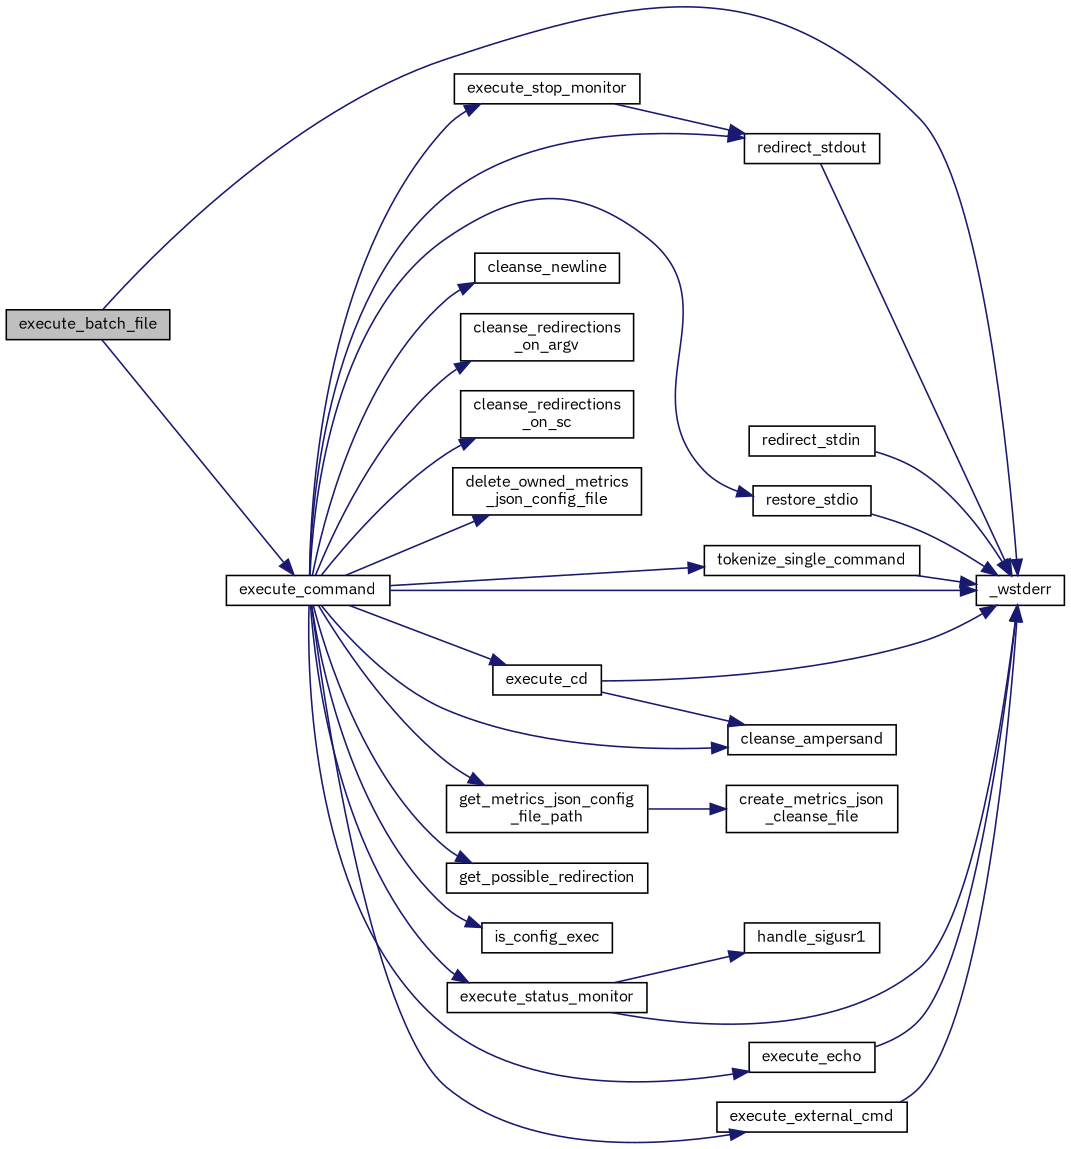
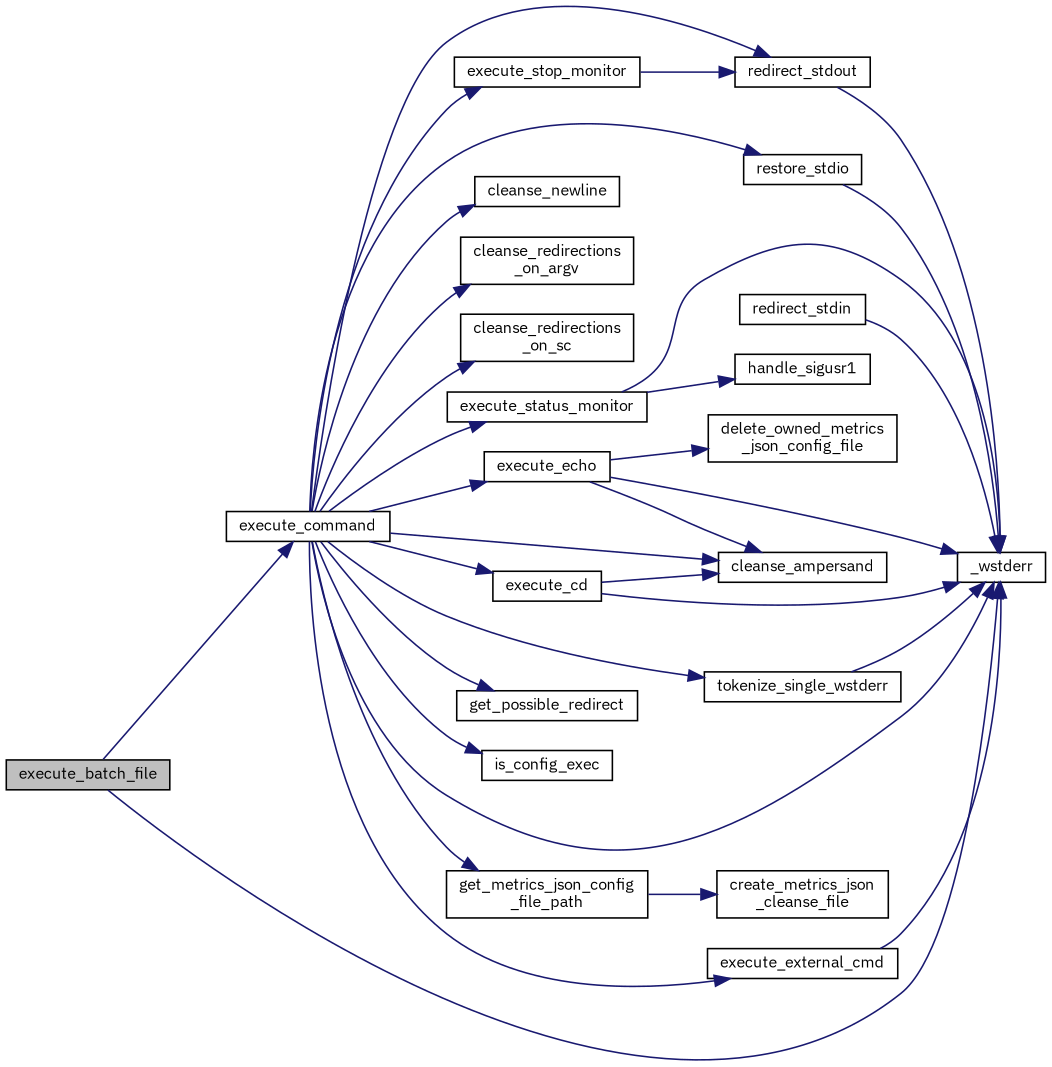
none -> (668, 513)
(410, 548) -> (651, 455)
(812, 561) -> (803, 687)
(547, 878) -> (547, 706)
